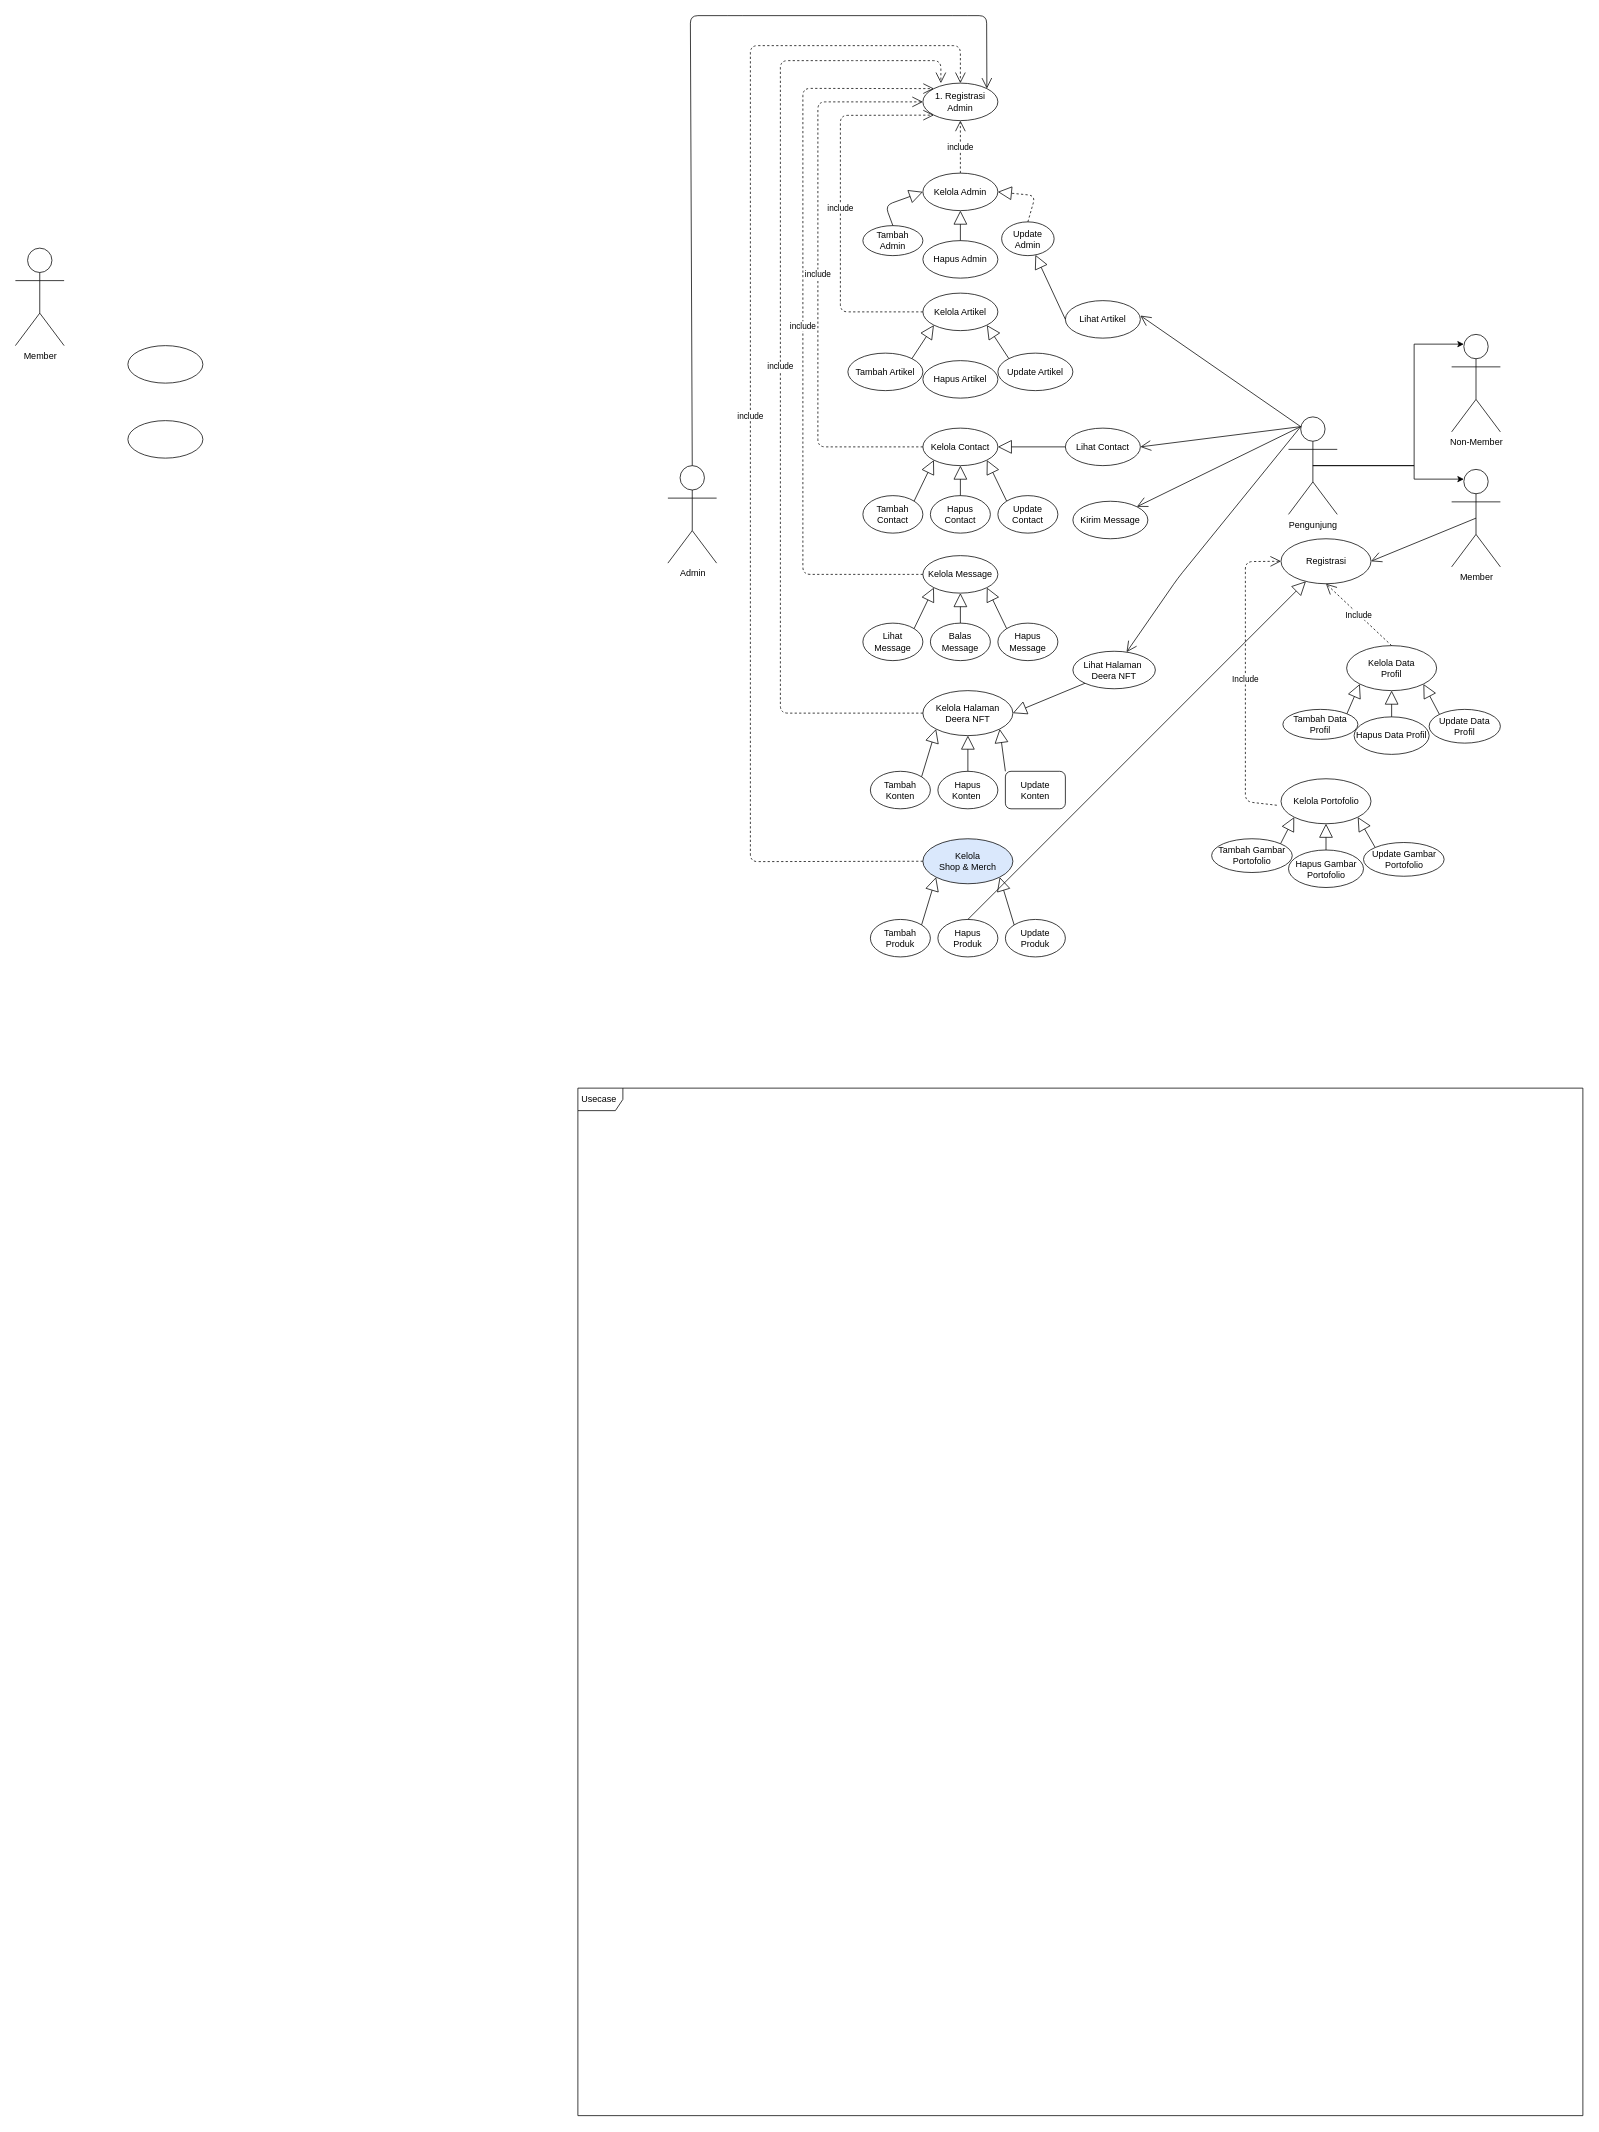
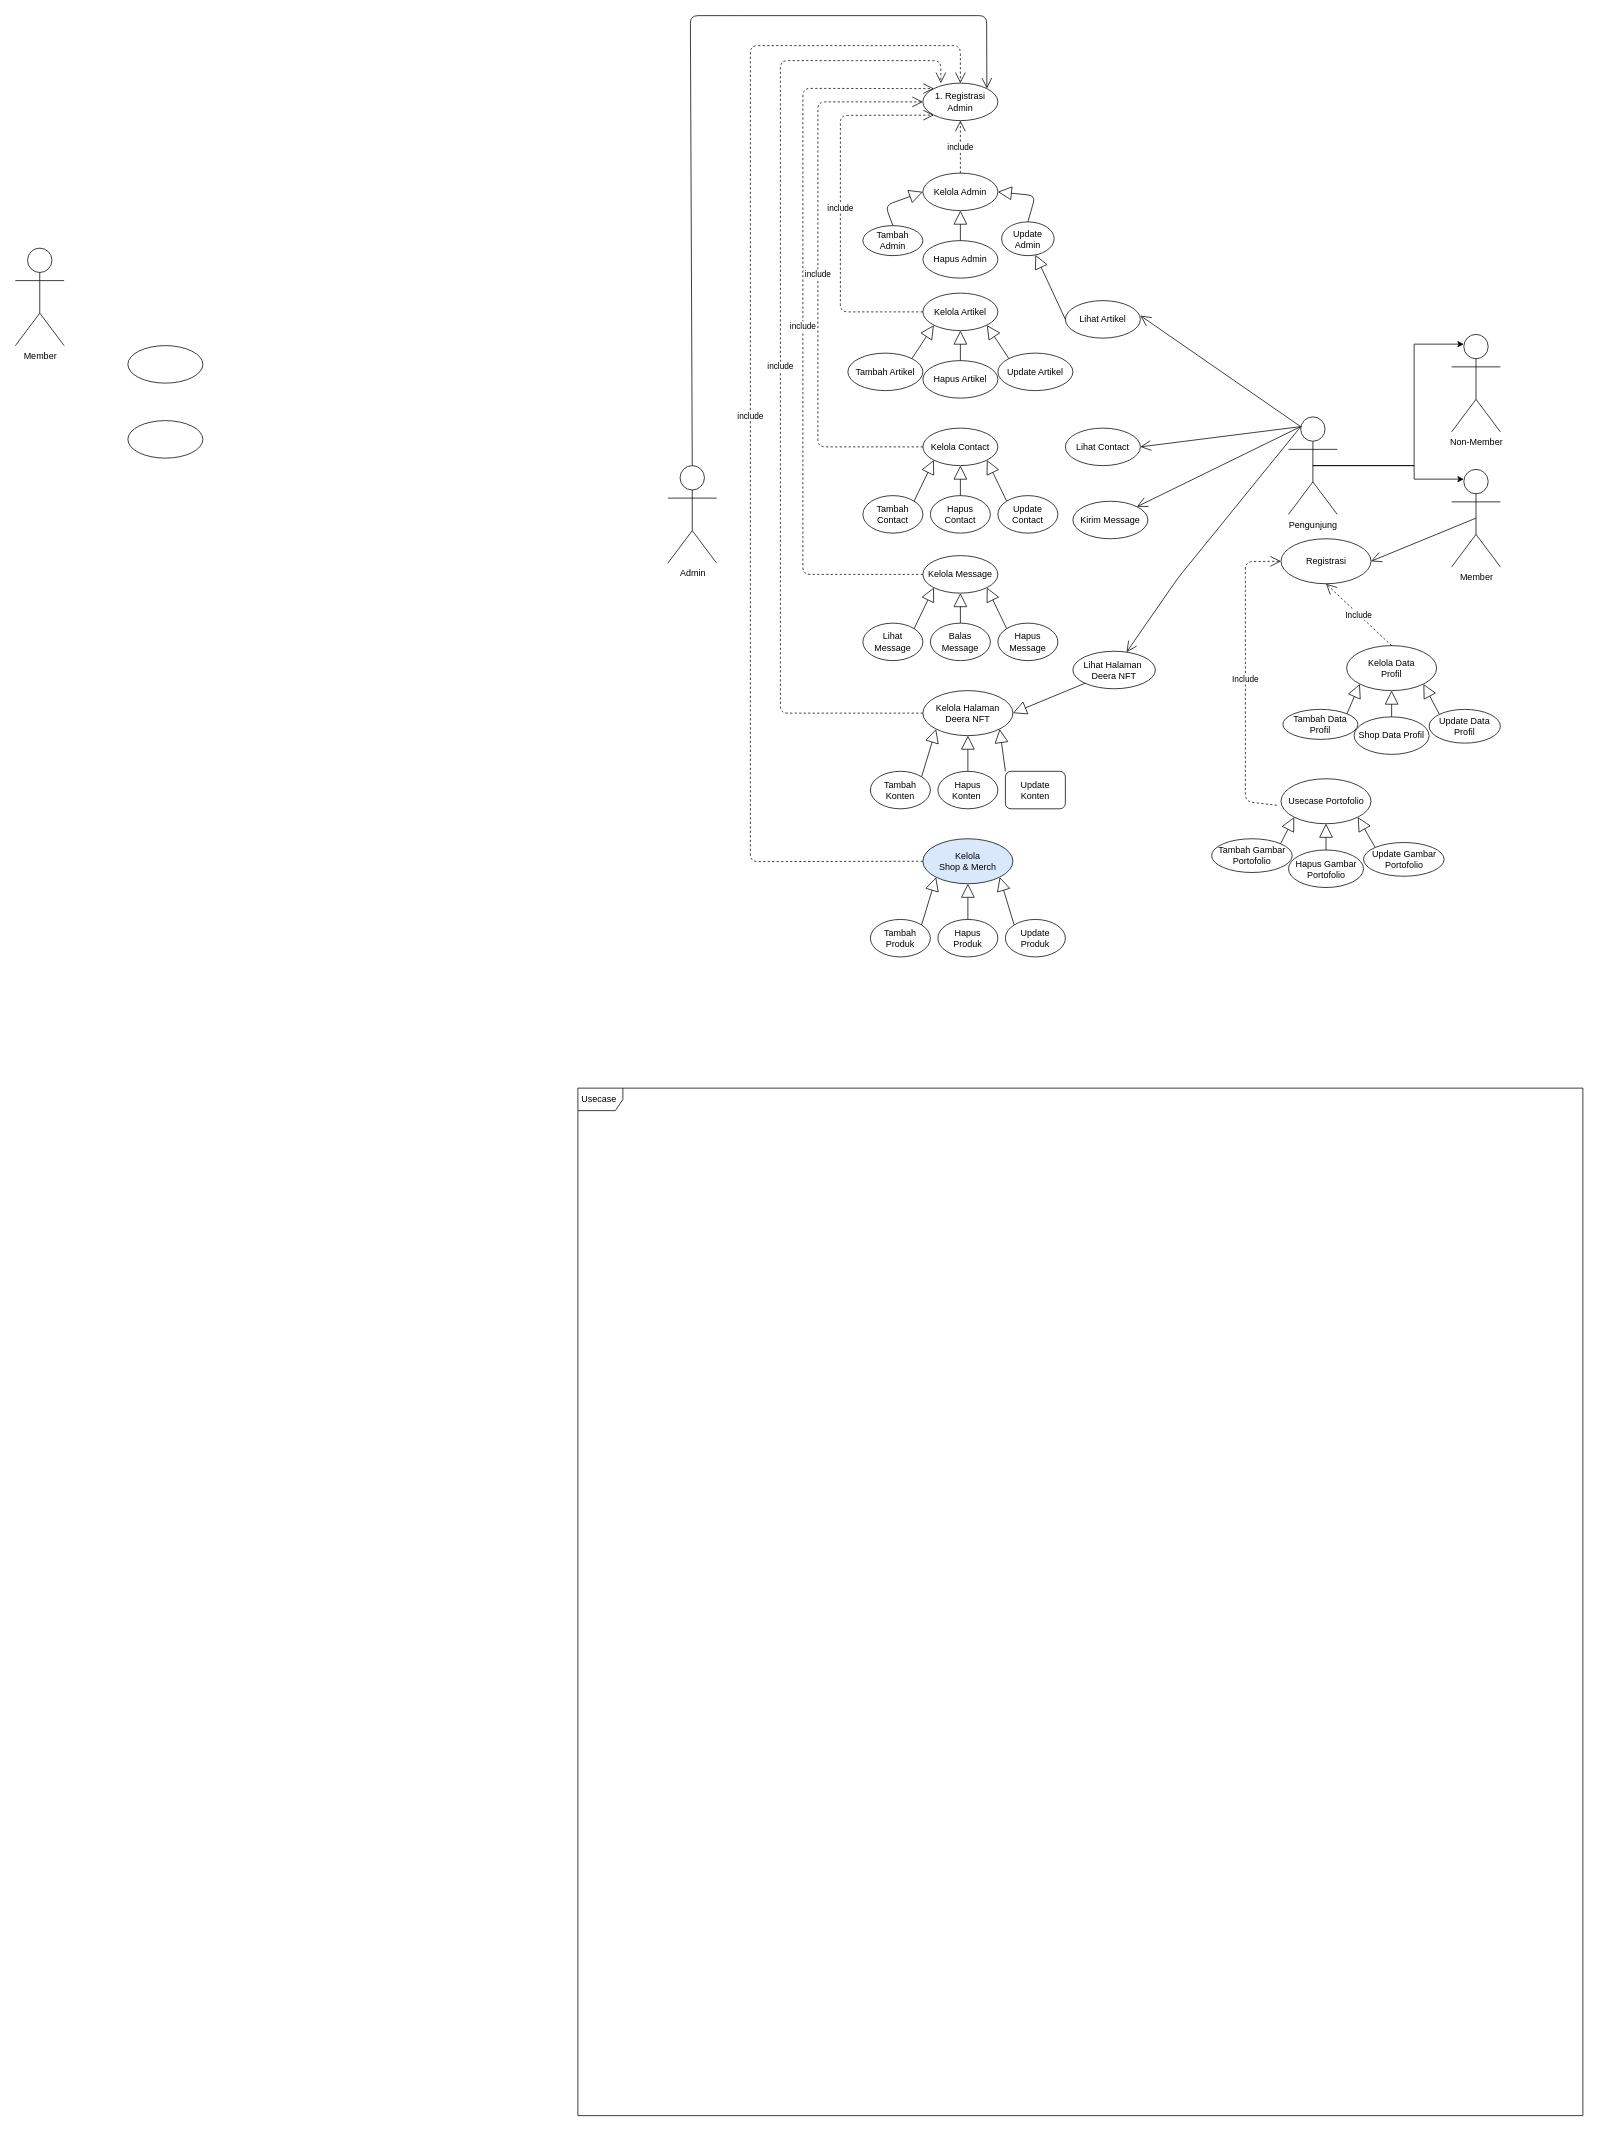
(1034, 199) -> (1034, 199)
none -> (960, 352)
(1039, 447) -> none
(1392, 735) -> (1392, 735)
(1132, 755) -> (968, 908)
(1326, 801) -> (1326, 801)
